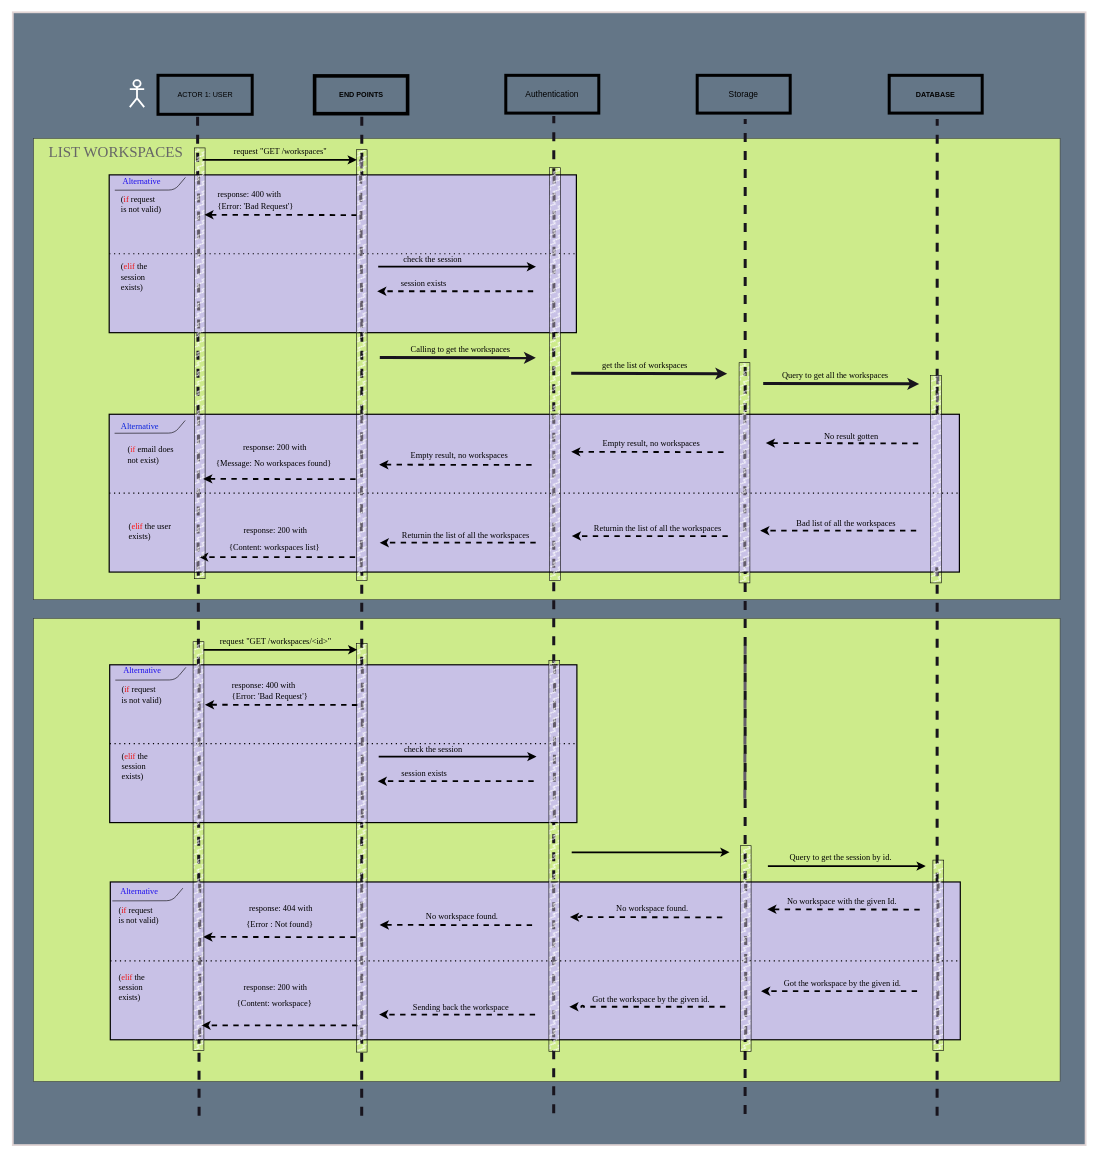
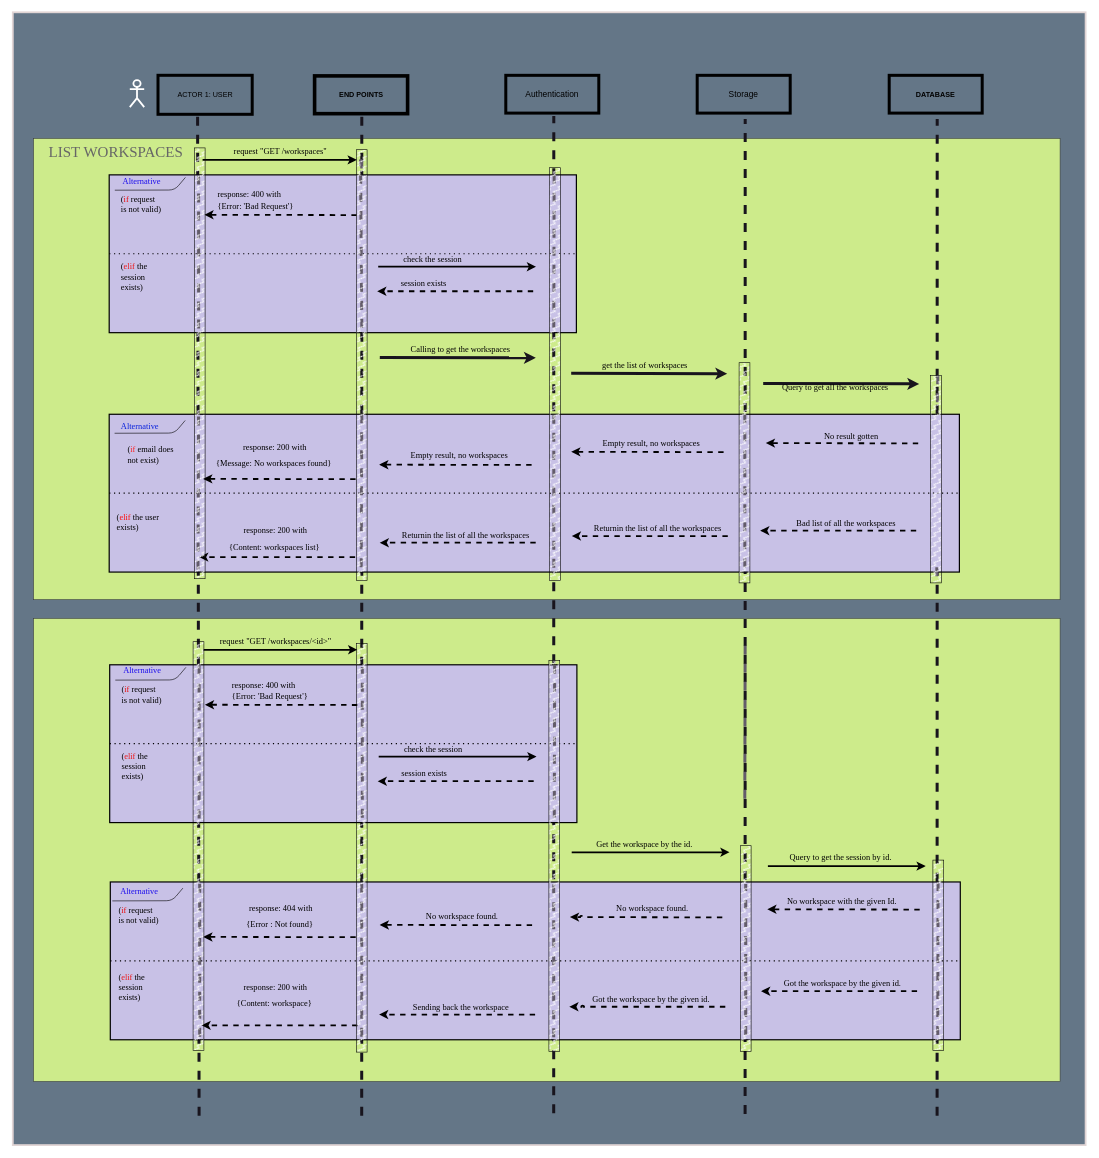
(844, 379) -> (844, 391)
(155, 531) -> (143, 522)
none -> (644, 843)
